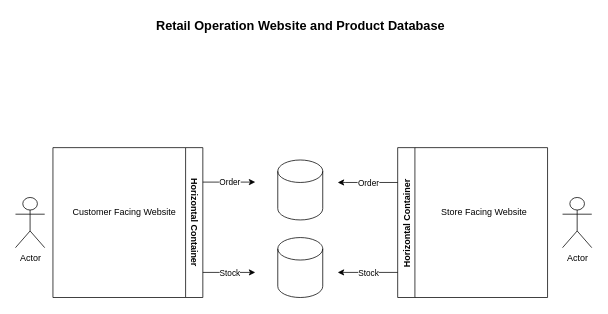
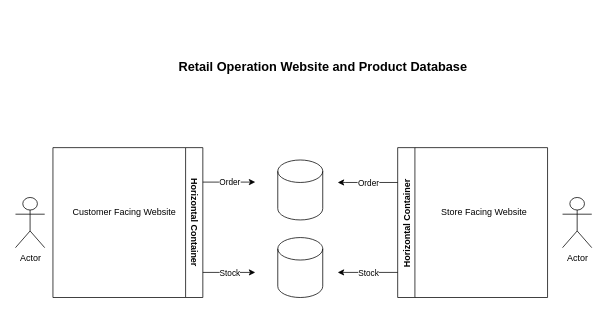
(300, 27) -> (323, 68)
